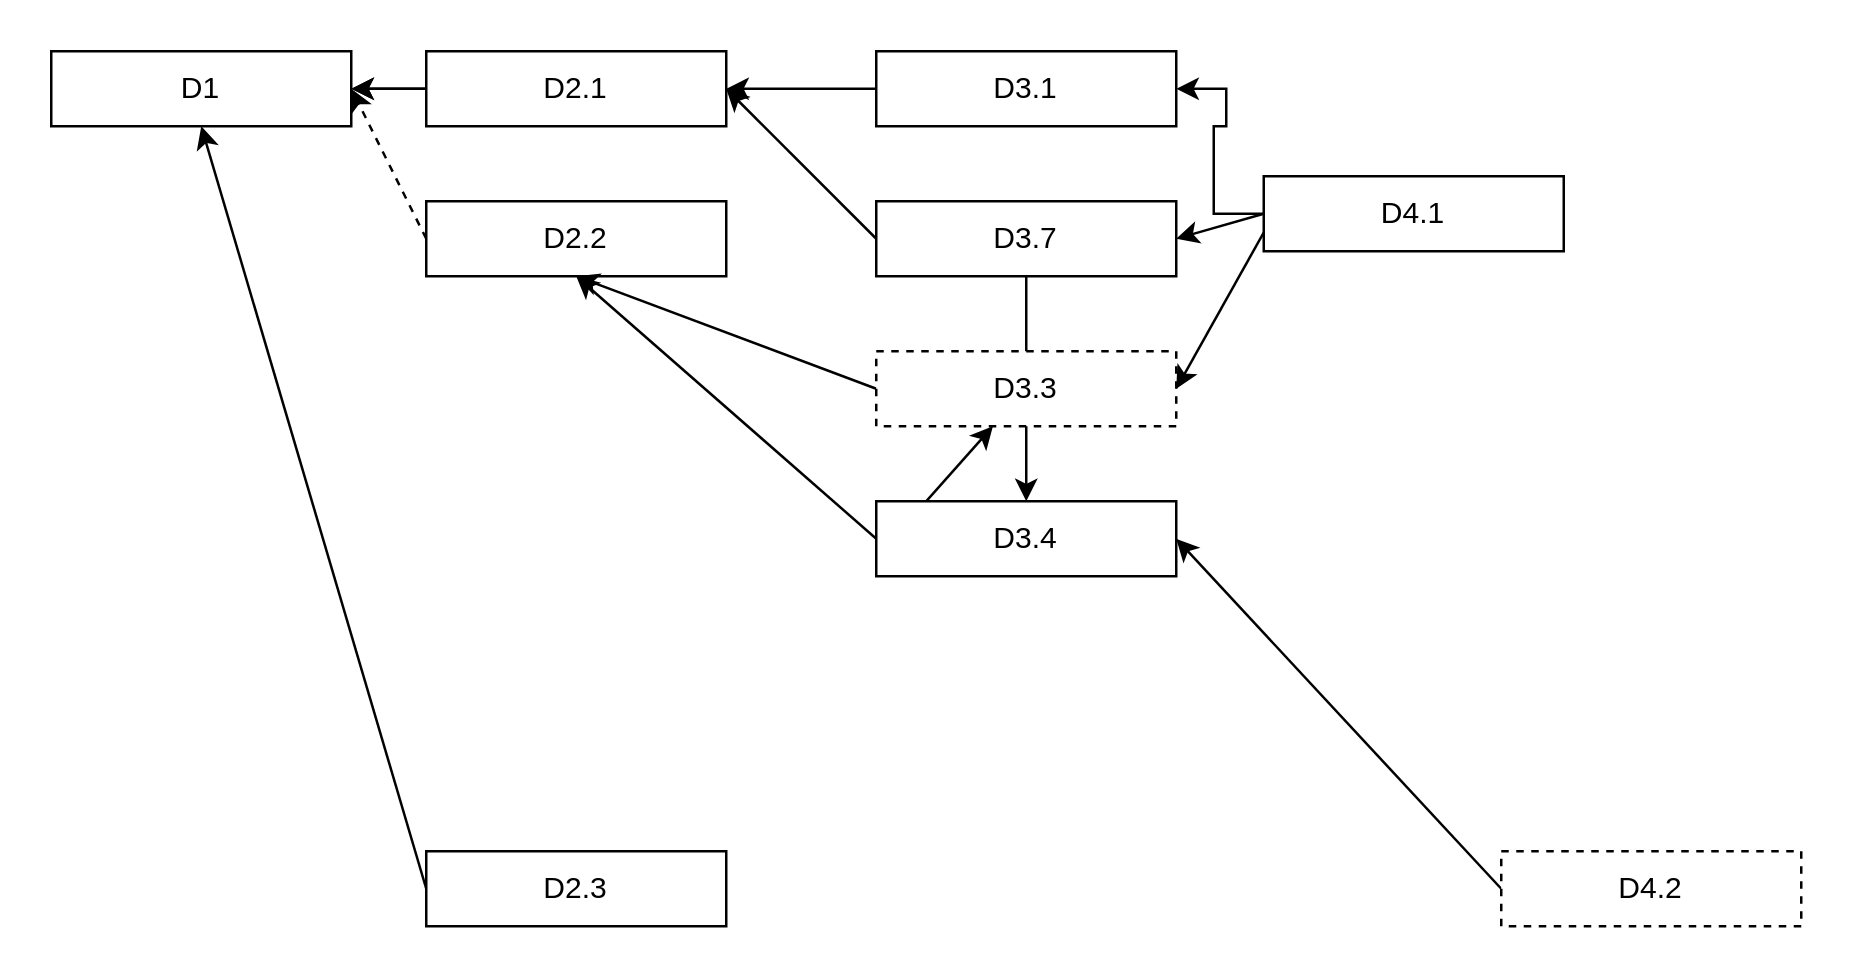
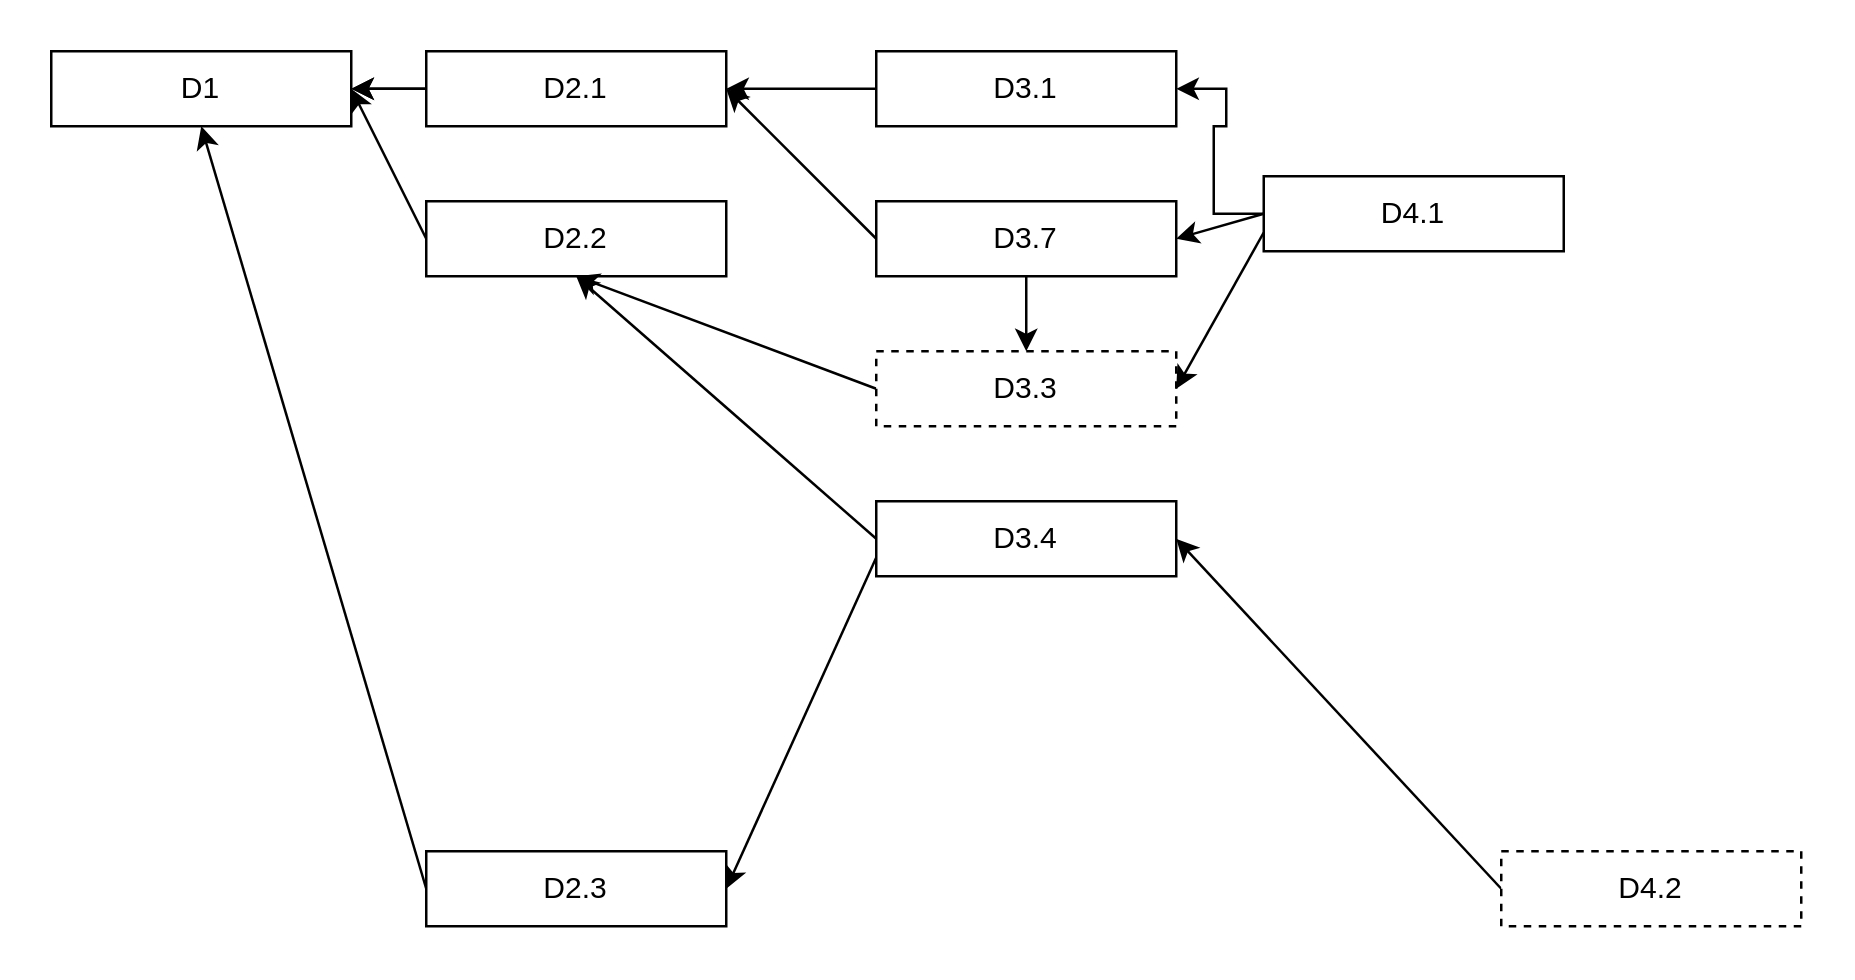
(391, 169) -> (391, 169)
(1026, 454) -> (1026, 333)
(954, 470) -> (805, 715)
